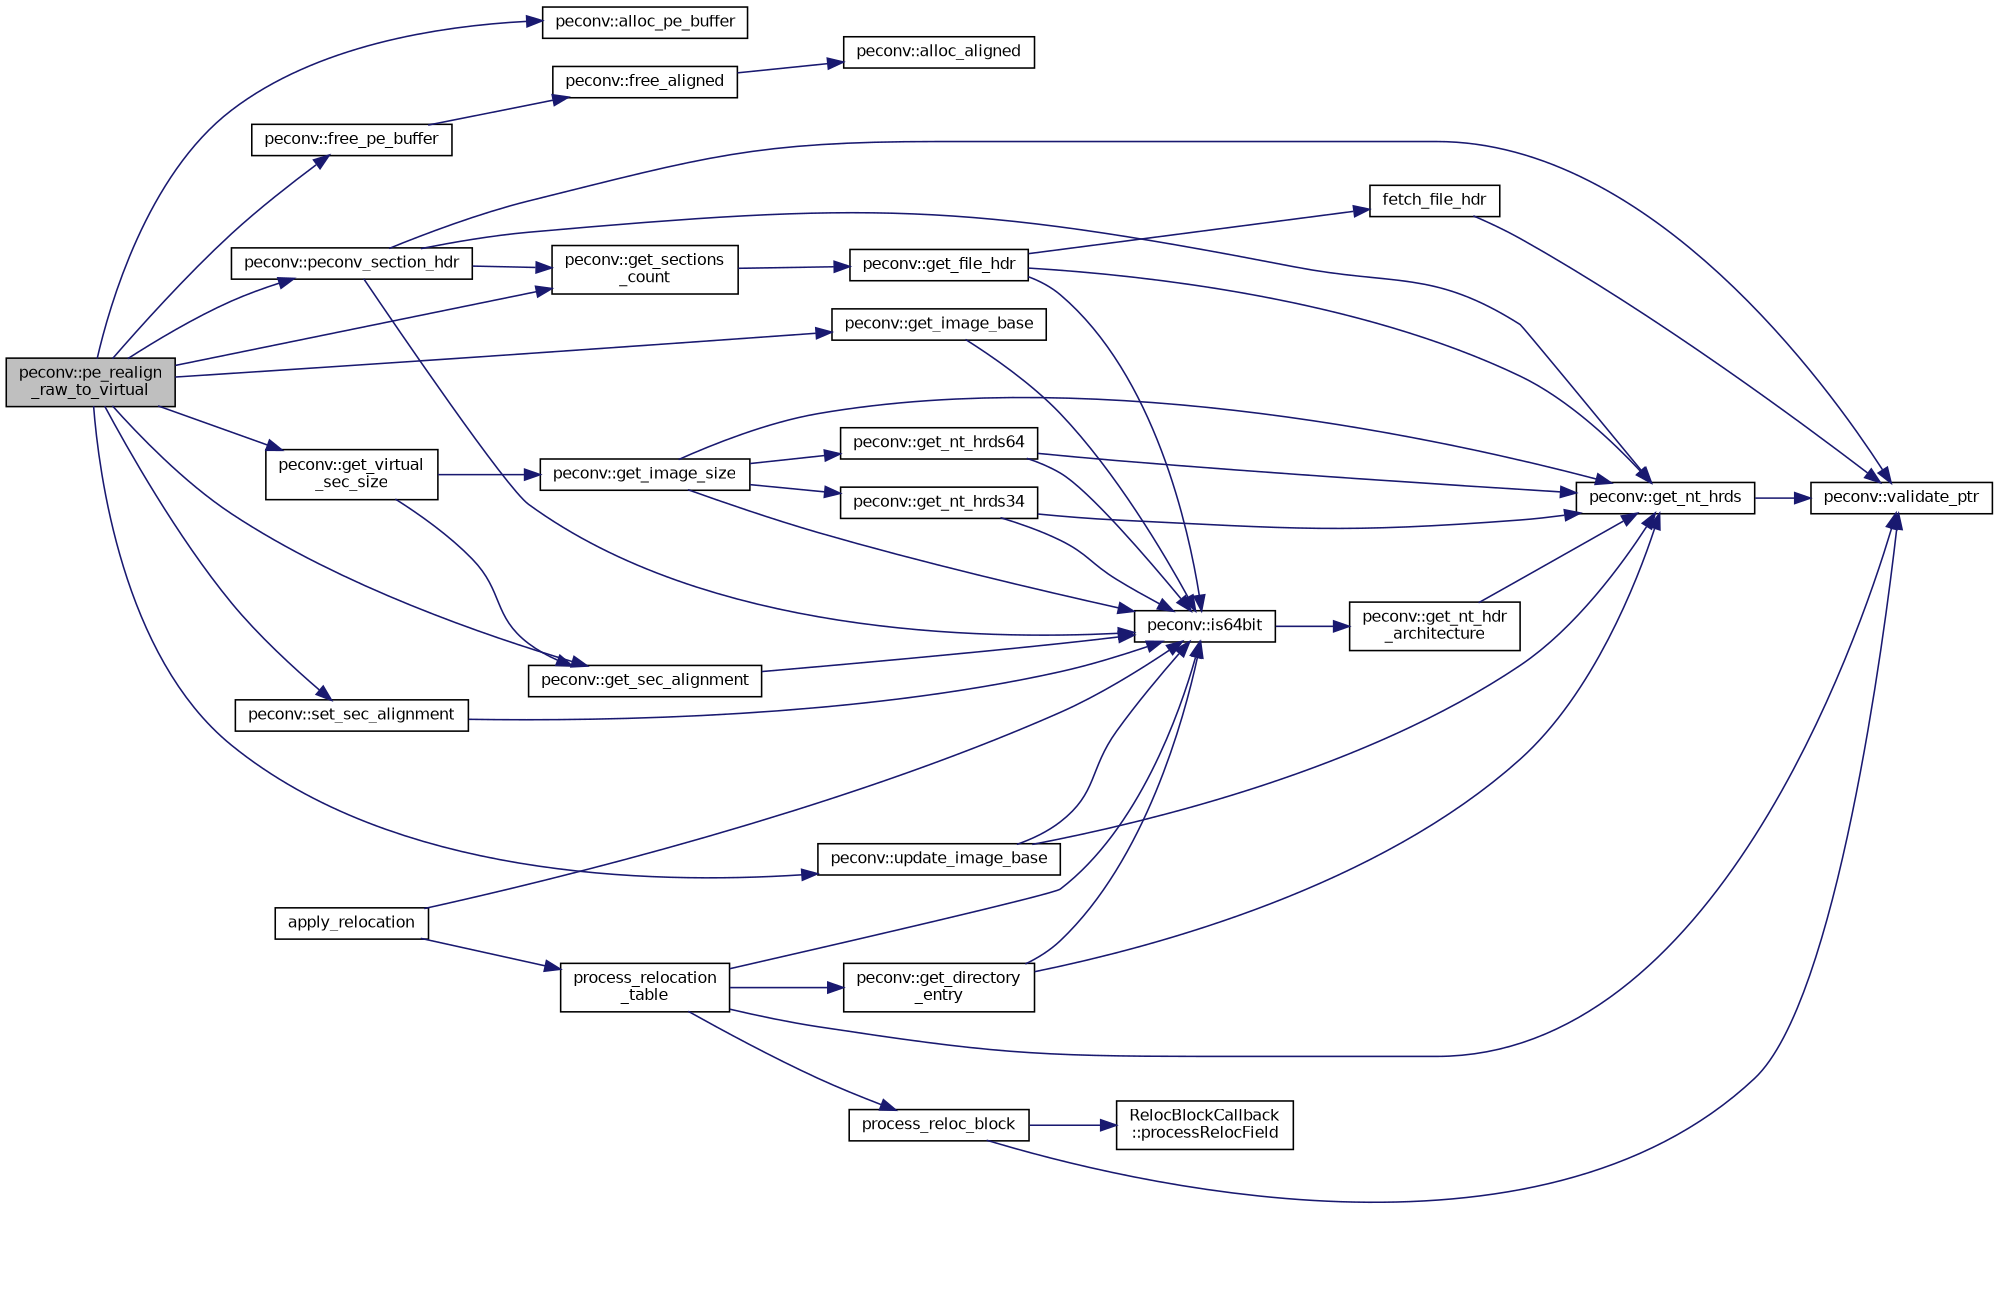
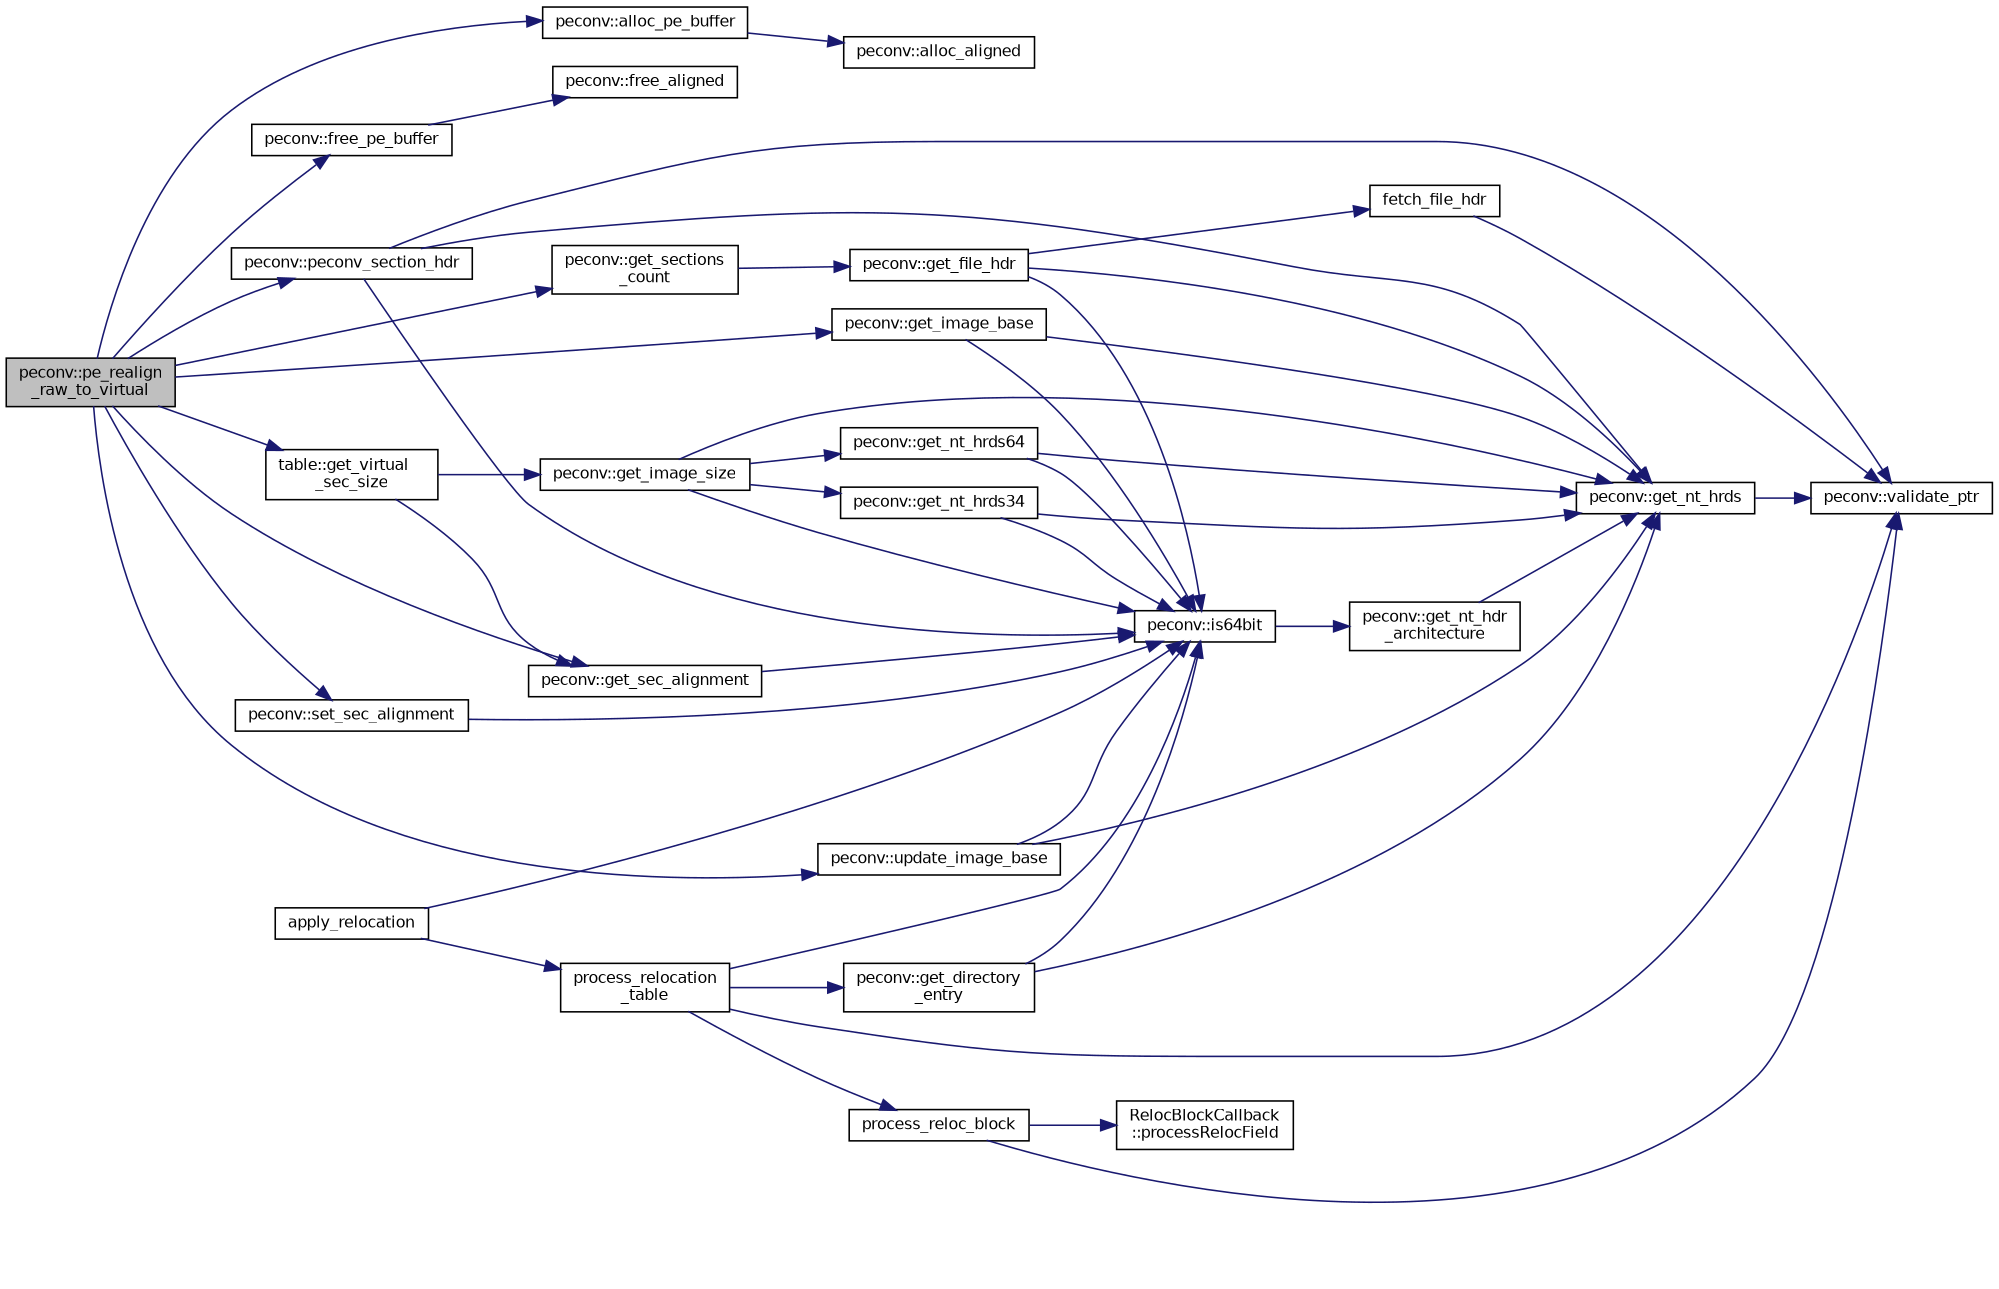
(783, 68) -> (788, 37)
(504, 267) -> none
none -> (1346, 379)
(352, 475) -> (352, 475)
